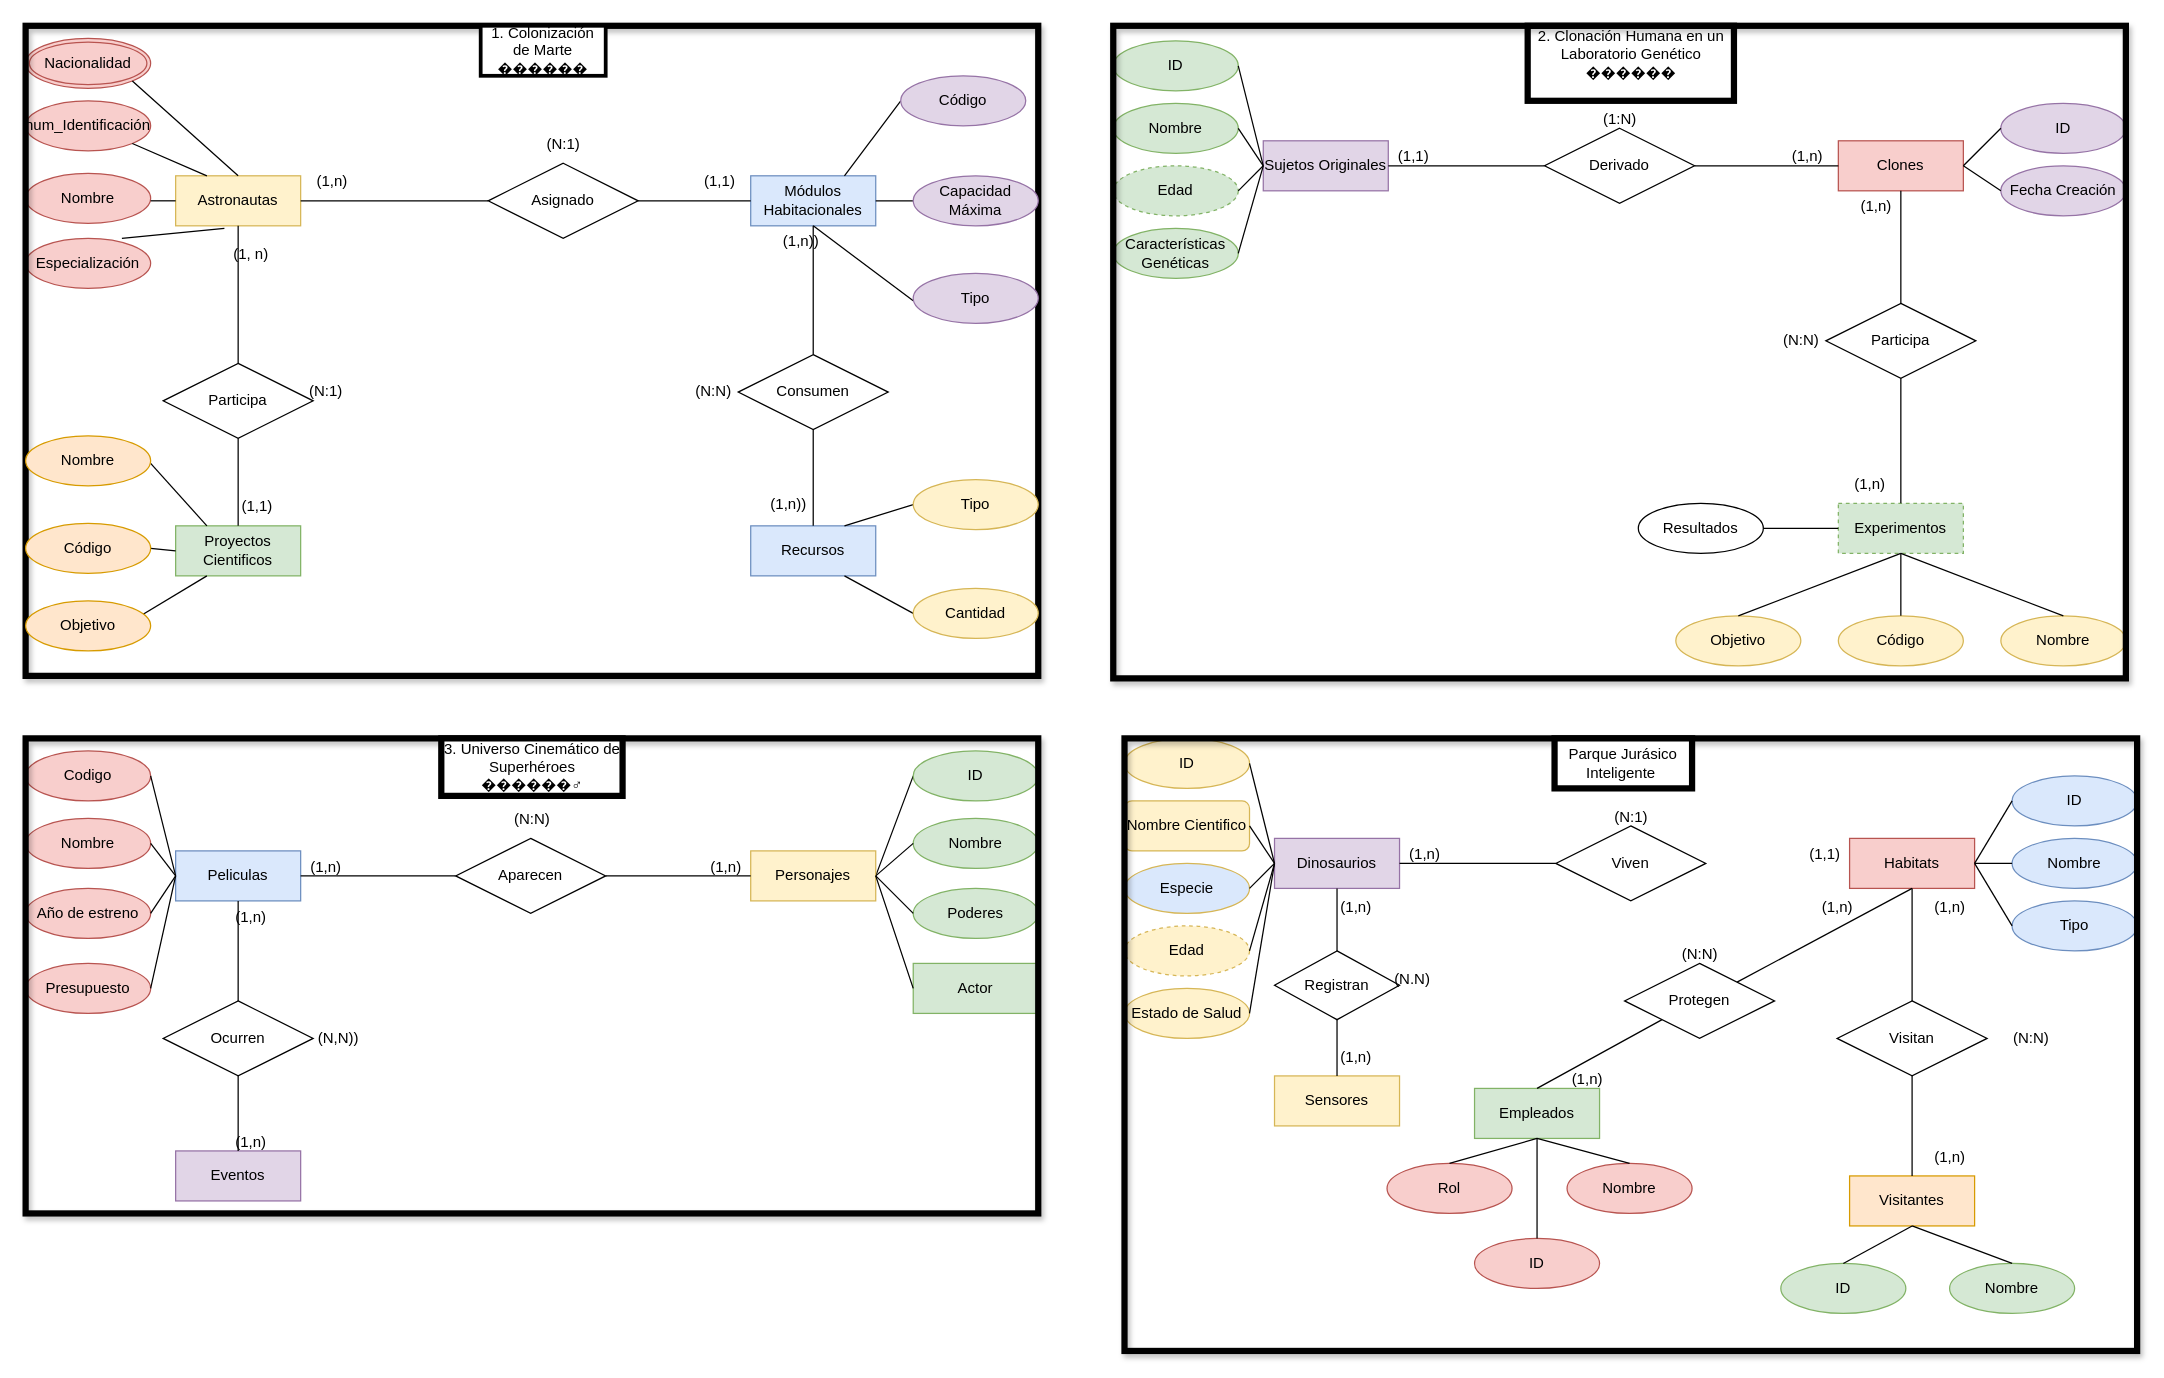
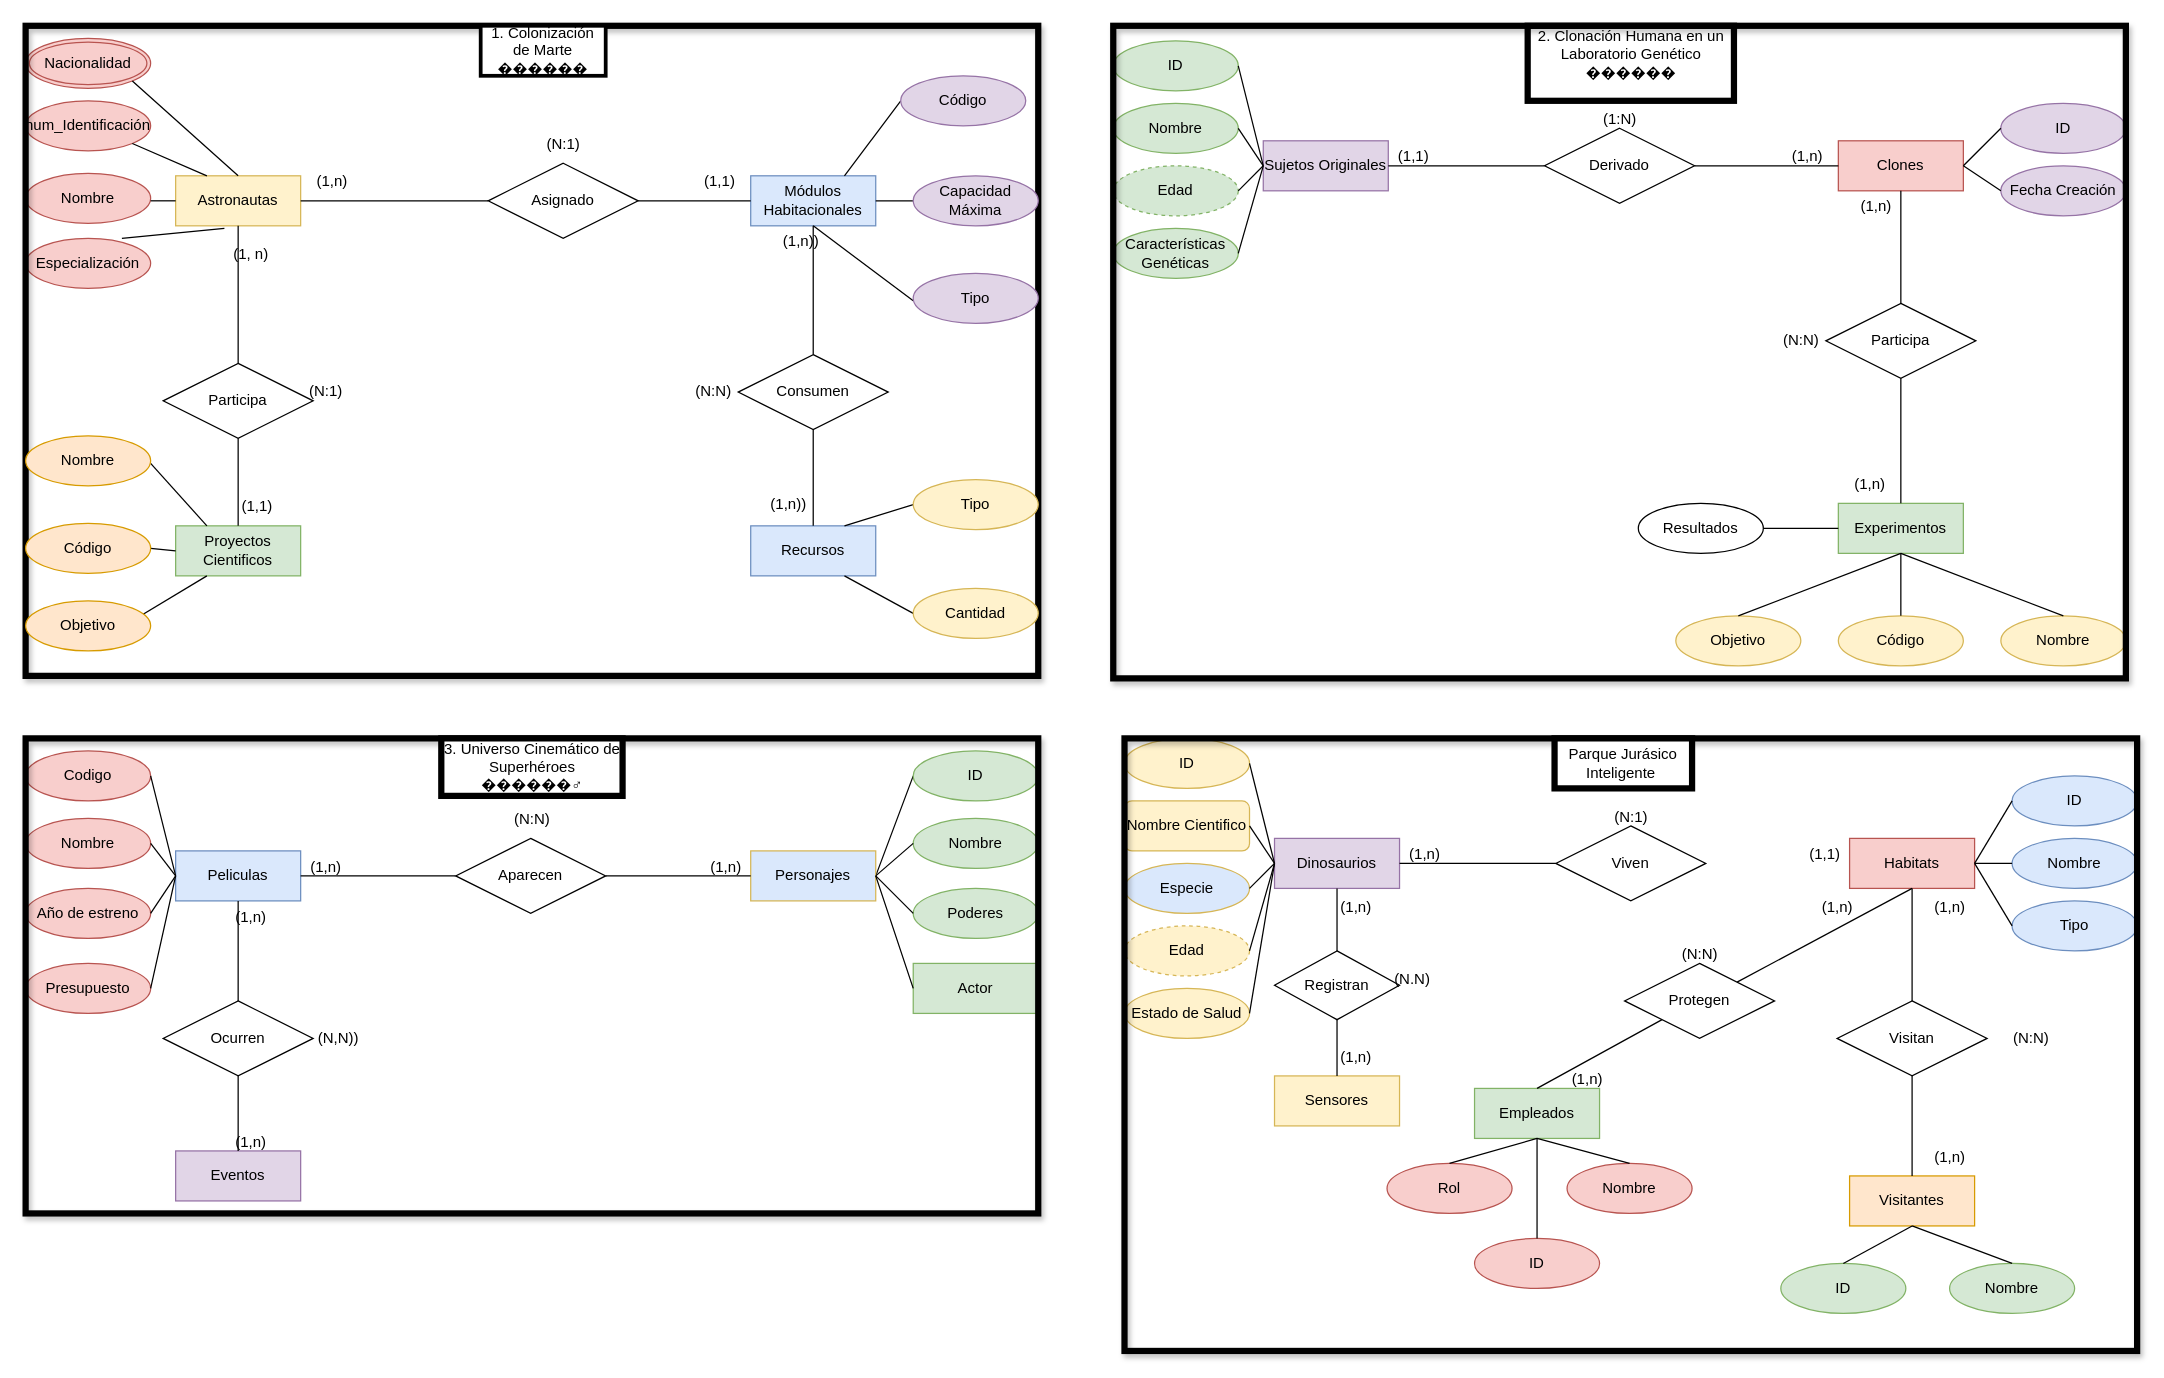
(1901, 528) -> (1901, 528)
(813, 876) -> (813, 876)
